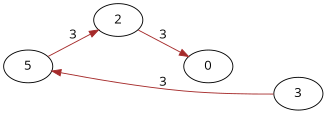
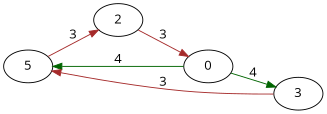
none -> (123, 66)
none -> (249, 79)
